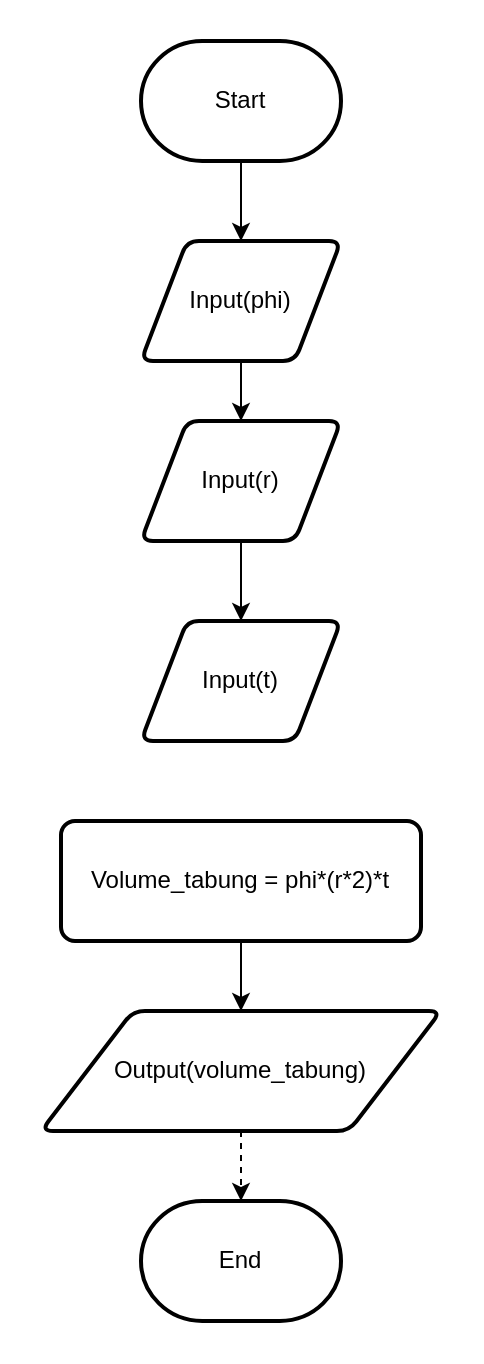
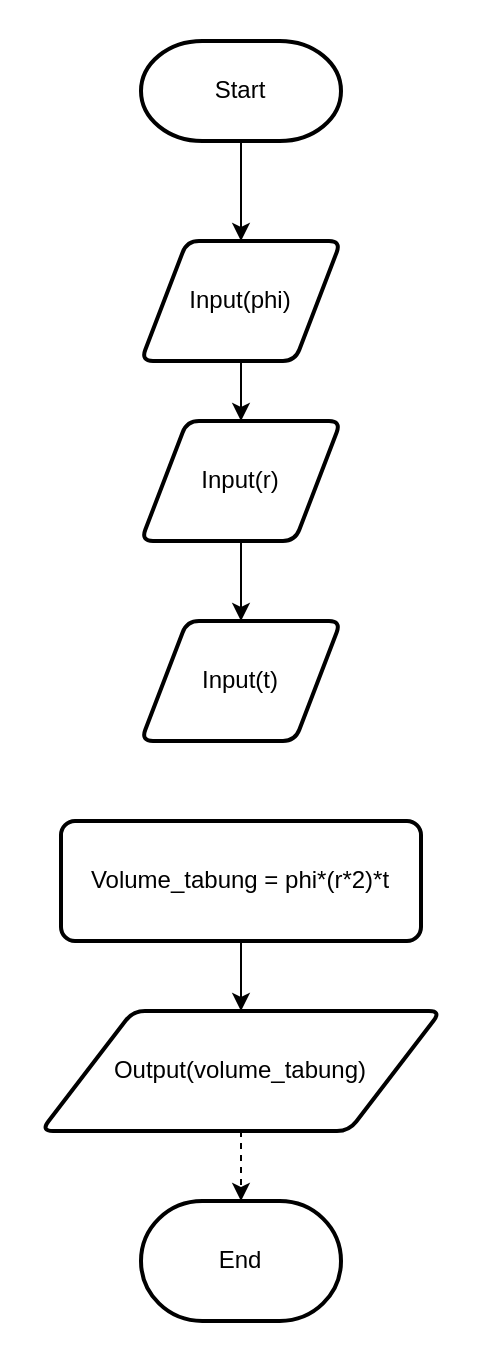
(241, 101) -> (241, 91)
